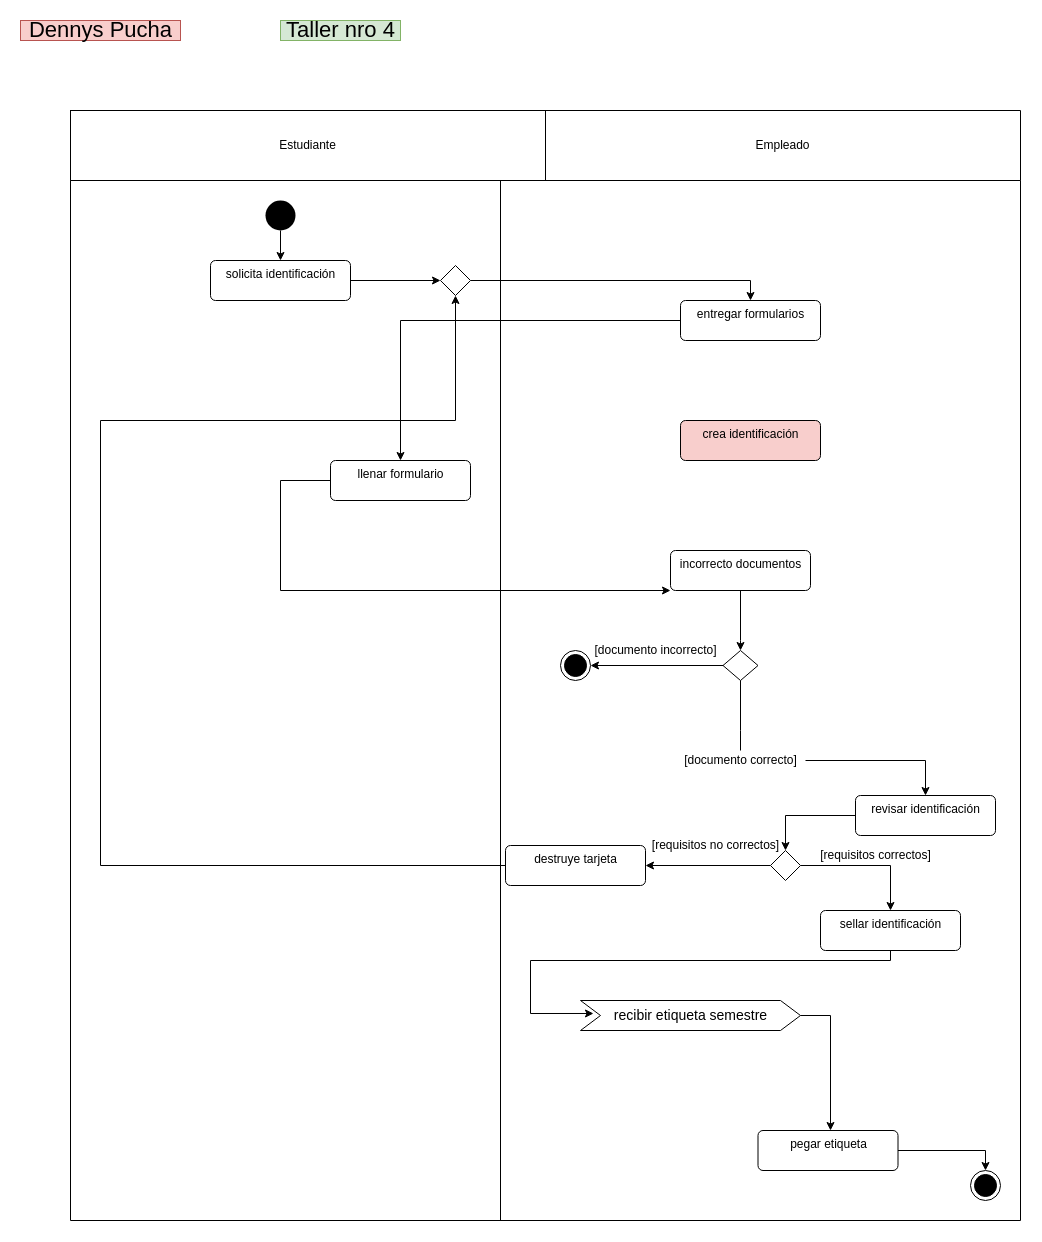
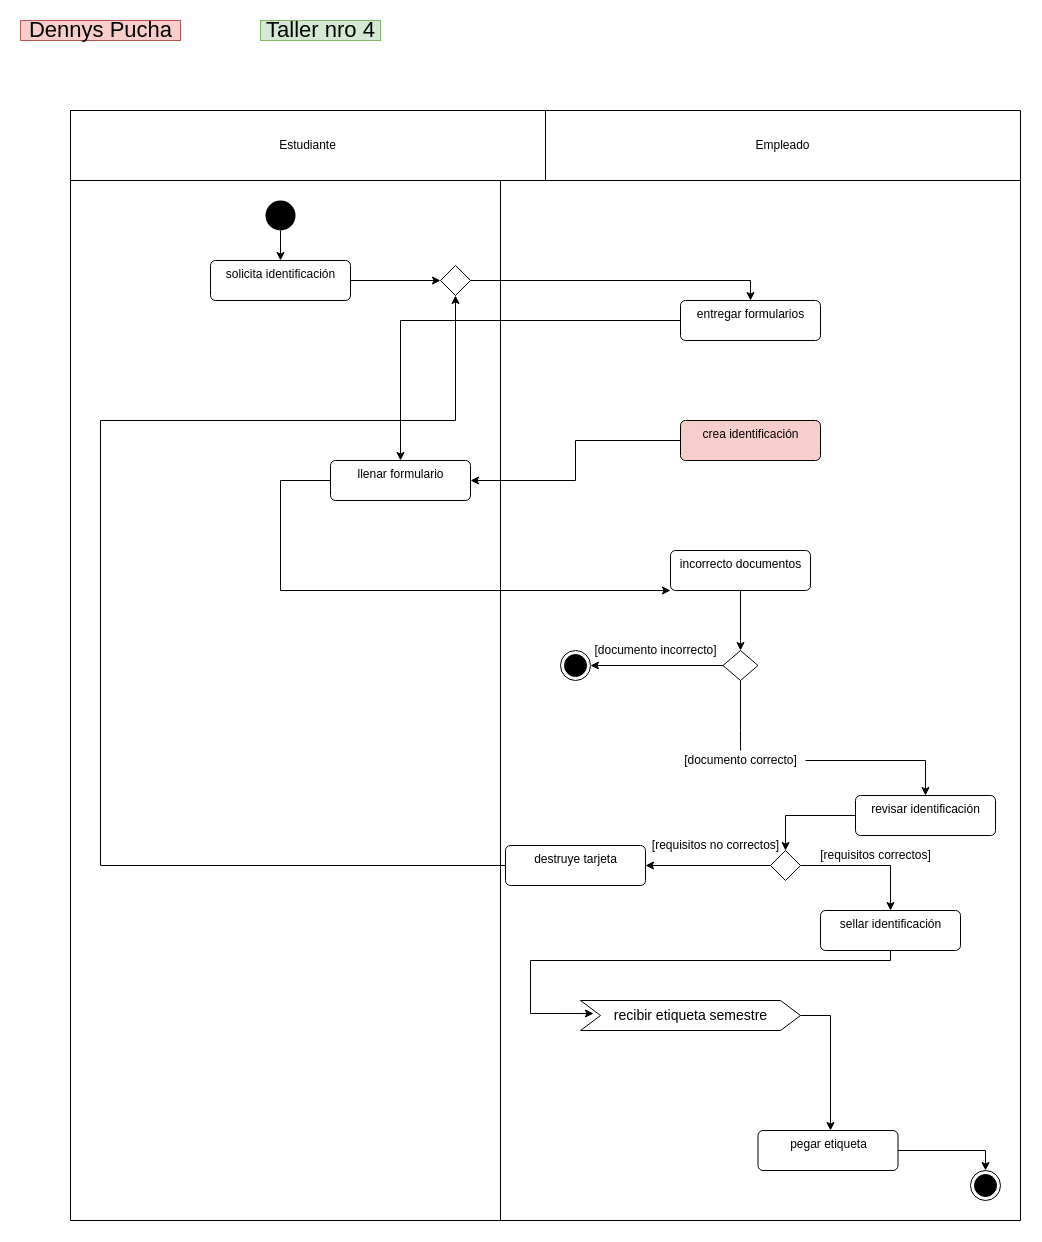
(341, 31) -> (321, 31)
none -> (576, 457)
